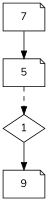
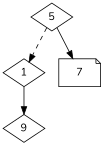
(24, 41) -> (63, 40)
(24, 73) -> (52, 17)
(24, 184) -> (24, 128)
